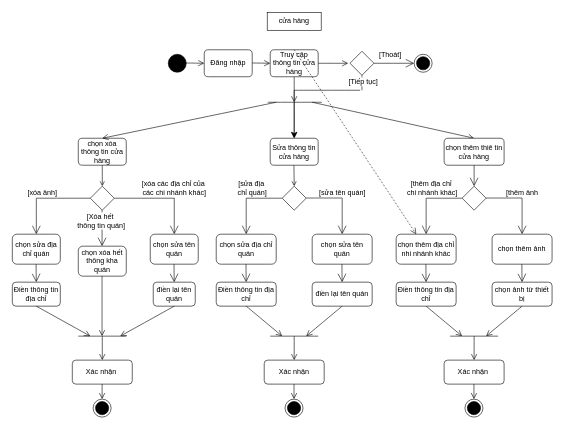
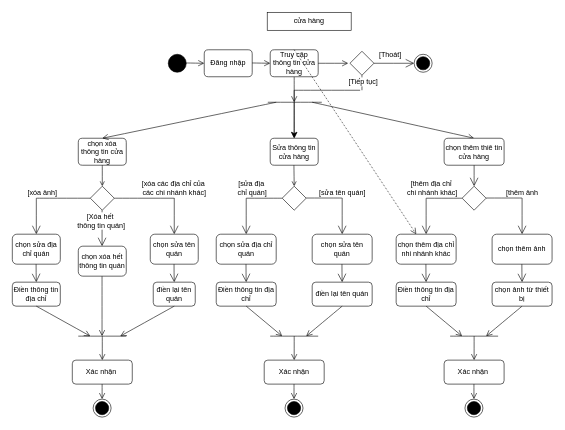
(294, 21) -> (309, 21)
(102, 261) -> (102, 261)
